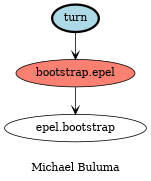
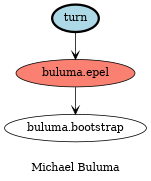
(75, 73) -> (75, 73)
(75, 128) -> (75, 128)
